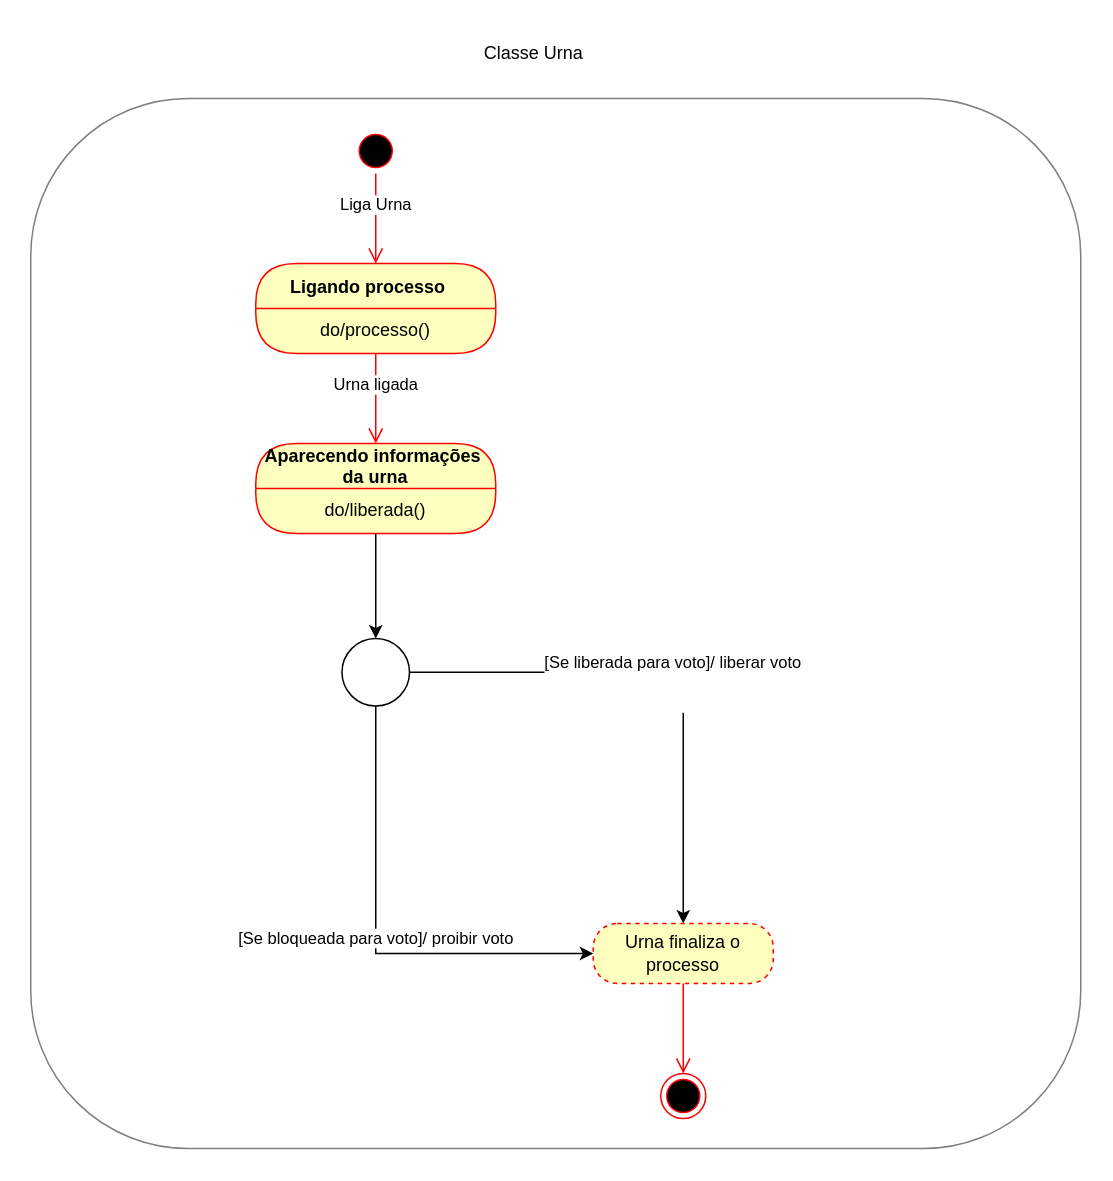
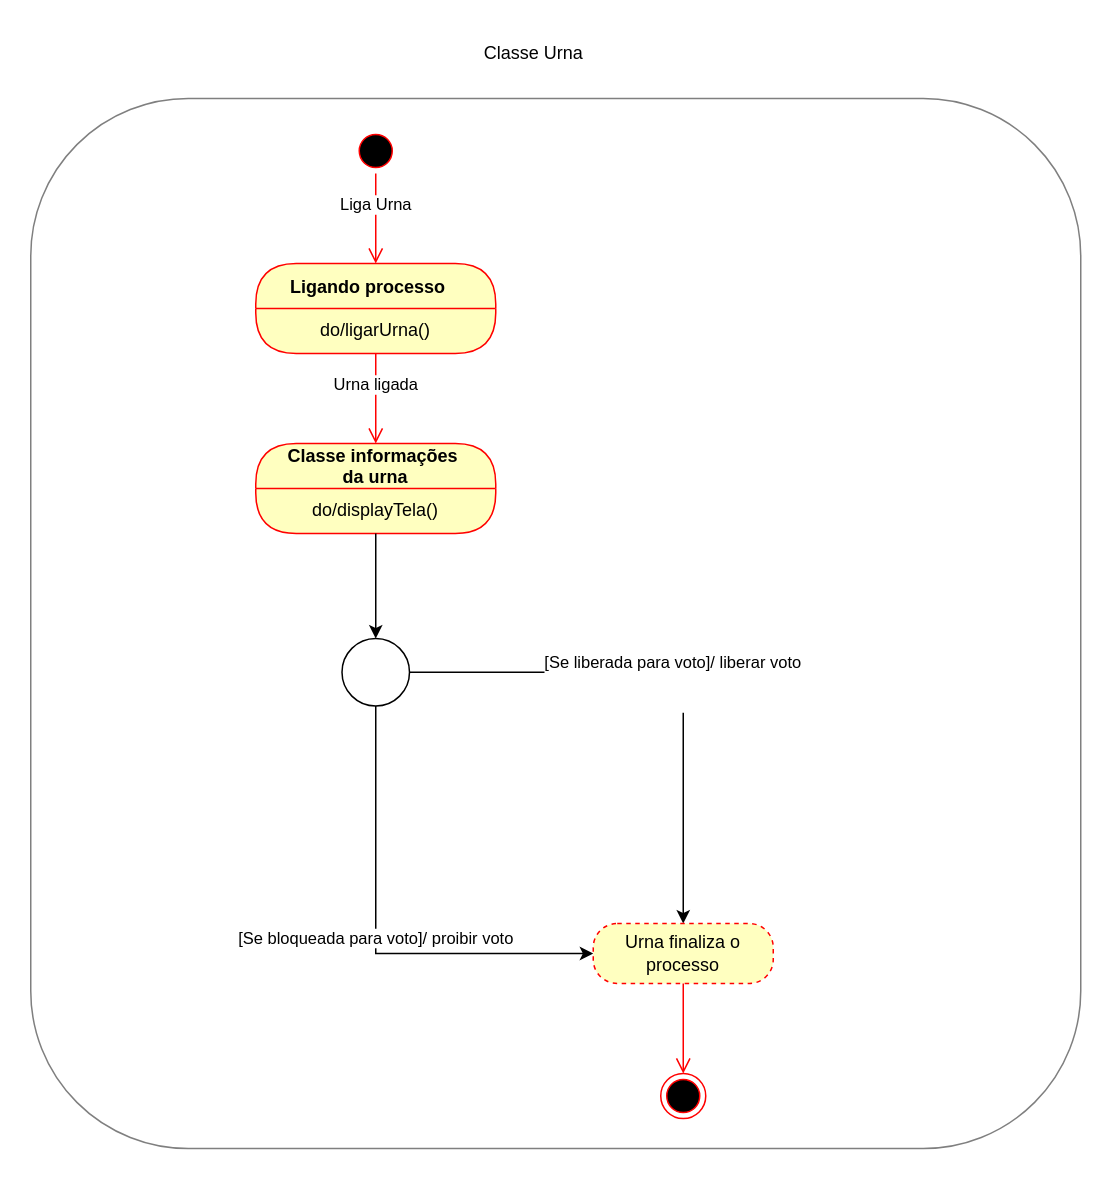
(376, 331) -> (376, 331)
(375, 456) -> (375, 456)
(376, 511) -> (376, 511)
